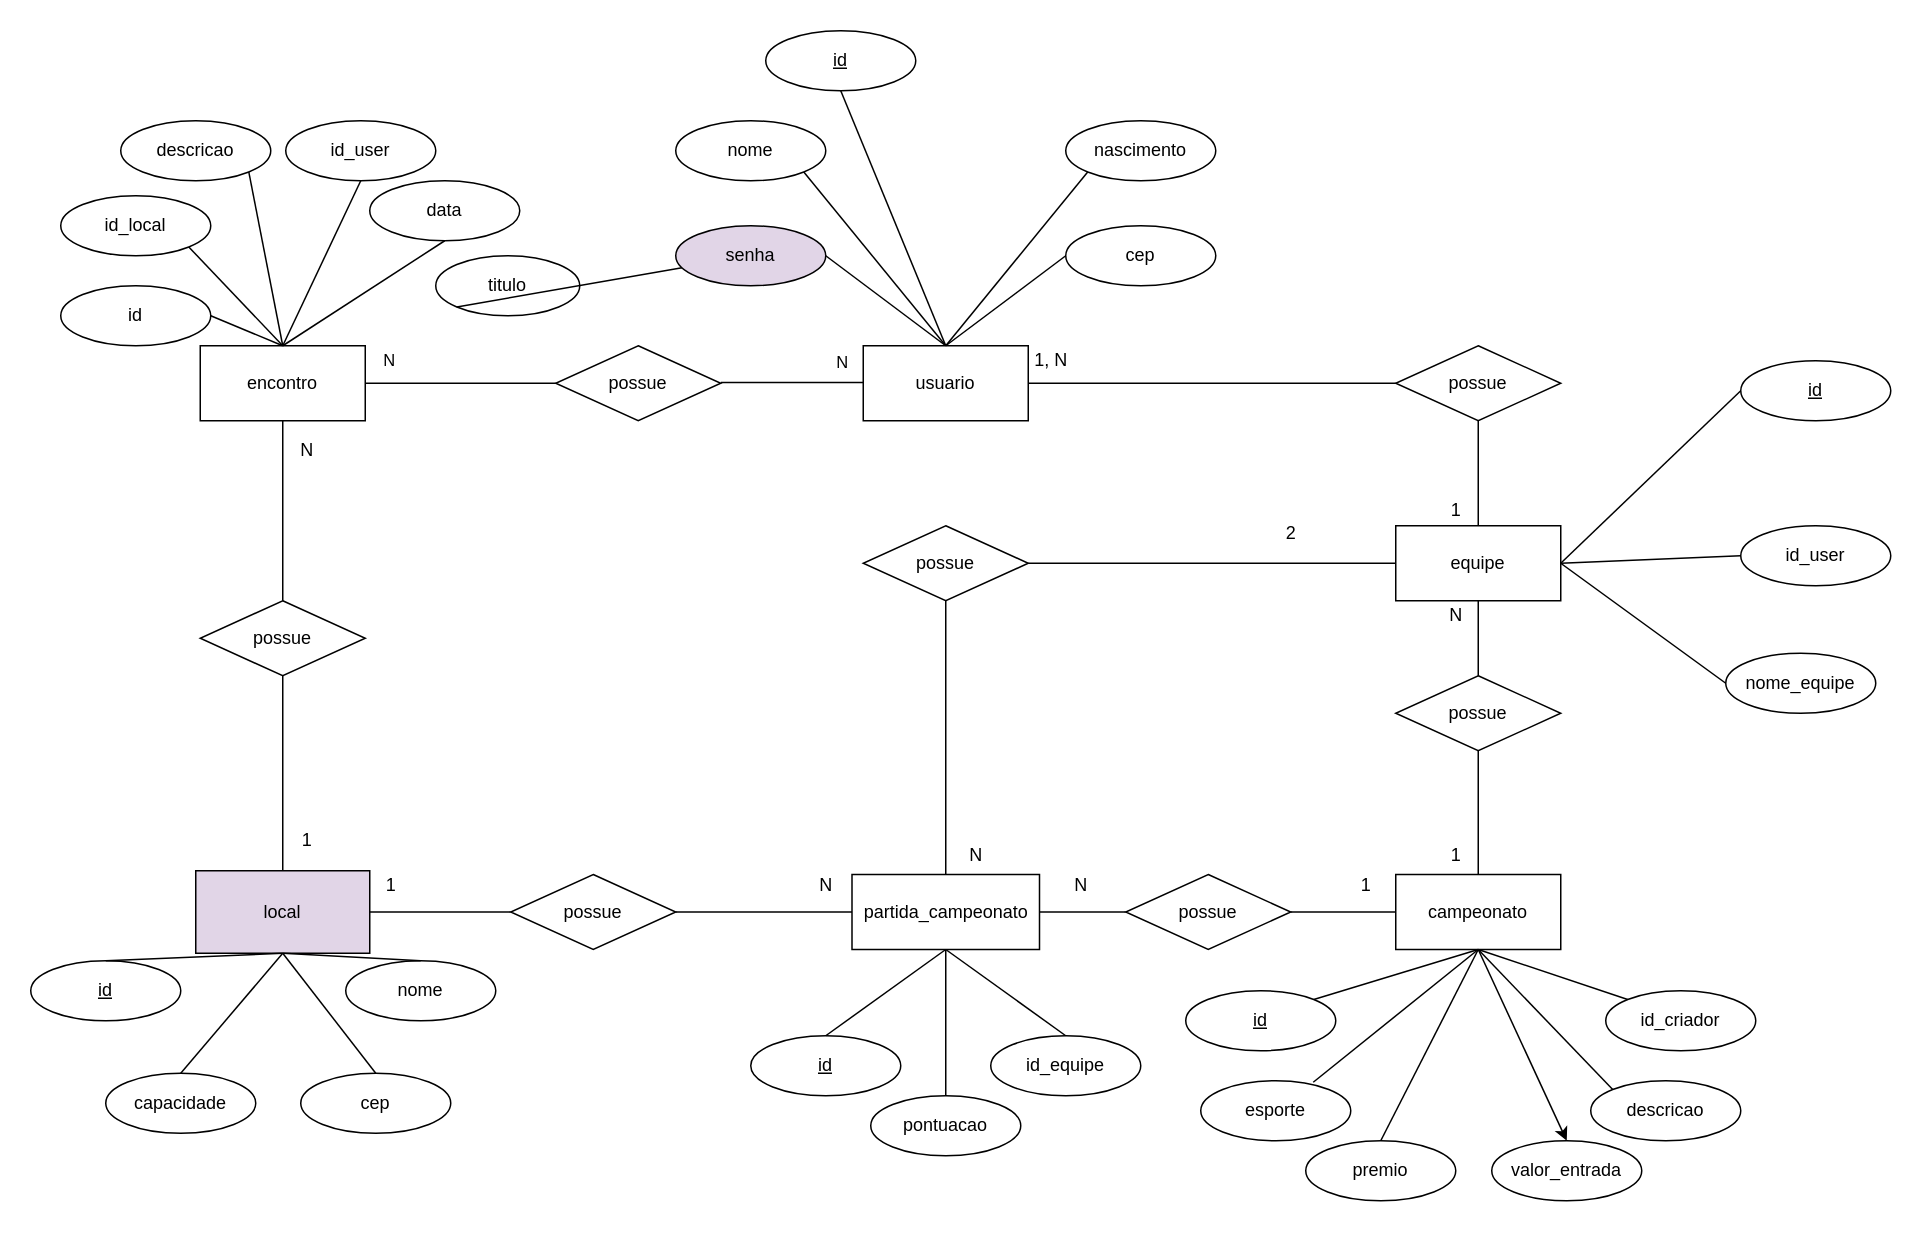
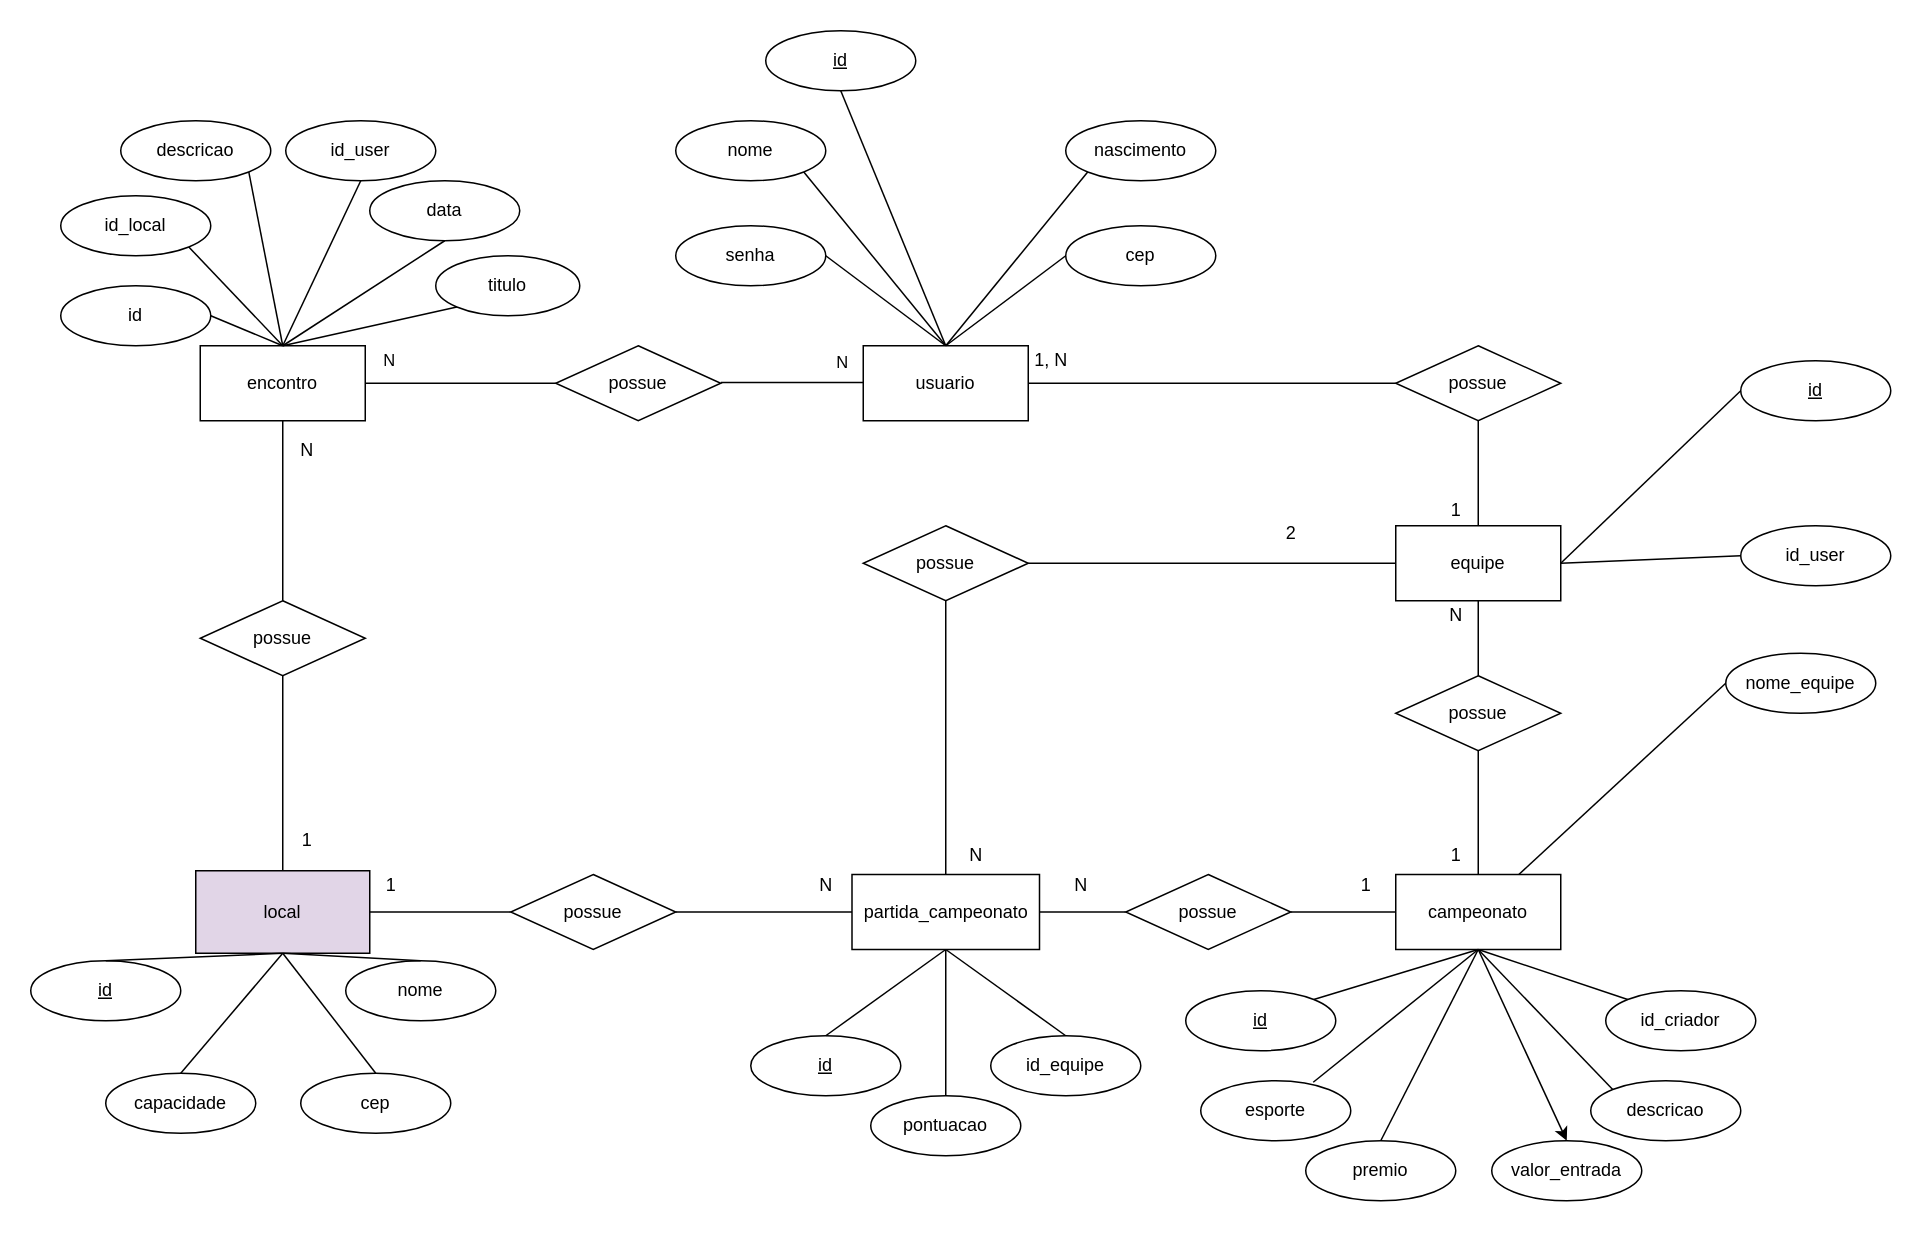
(751, 256) -> (751, 256)
(569, 287) -> (371, 326)
(1644, 624) -> (1623, 779)
